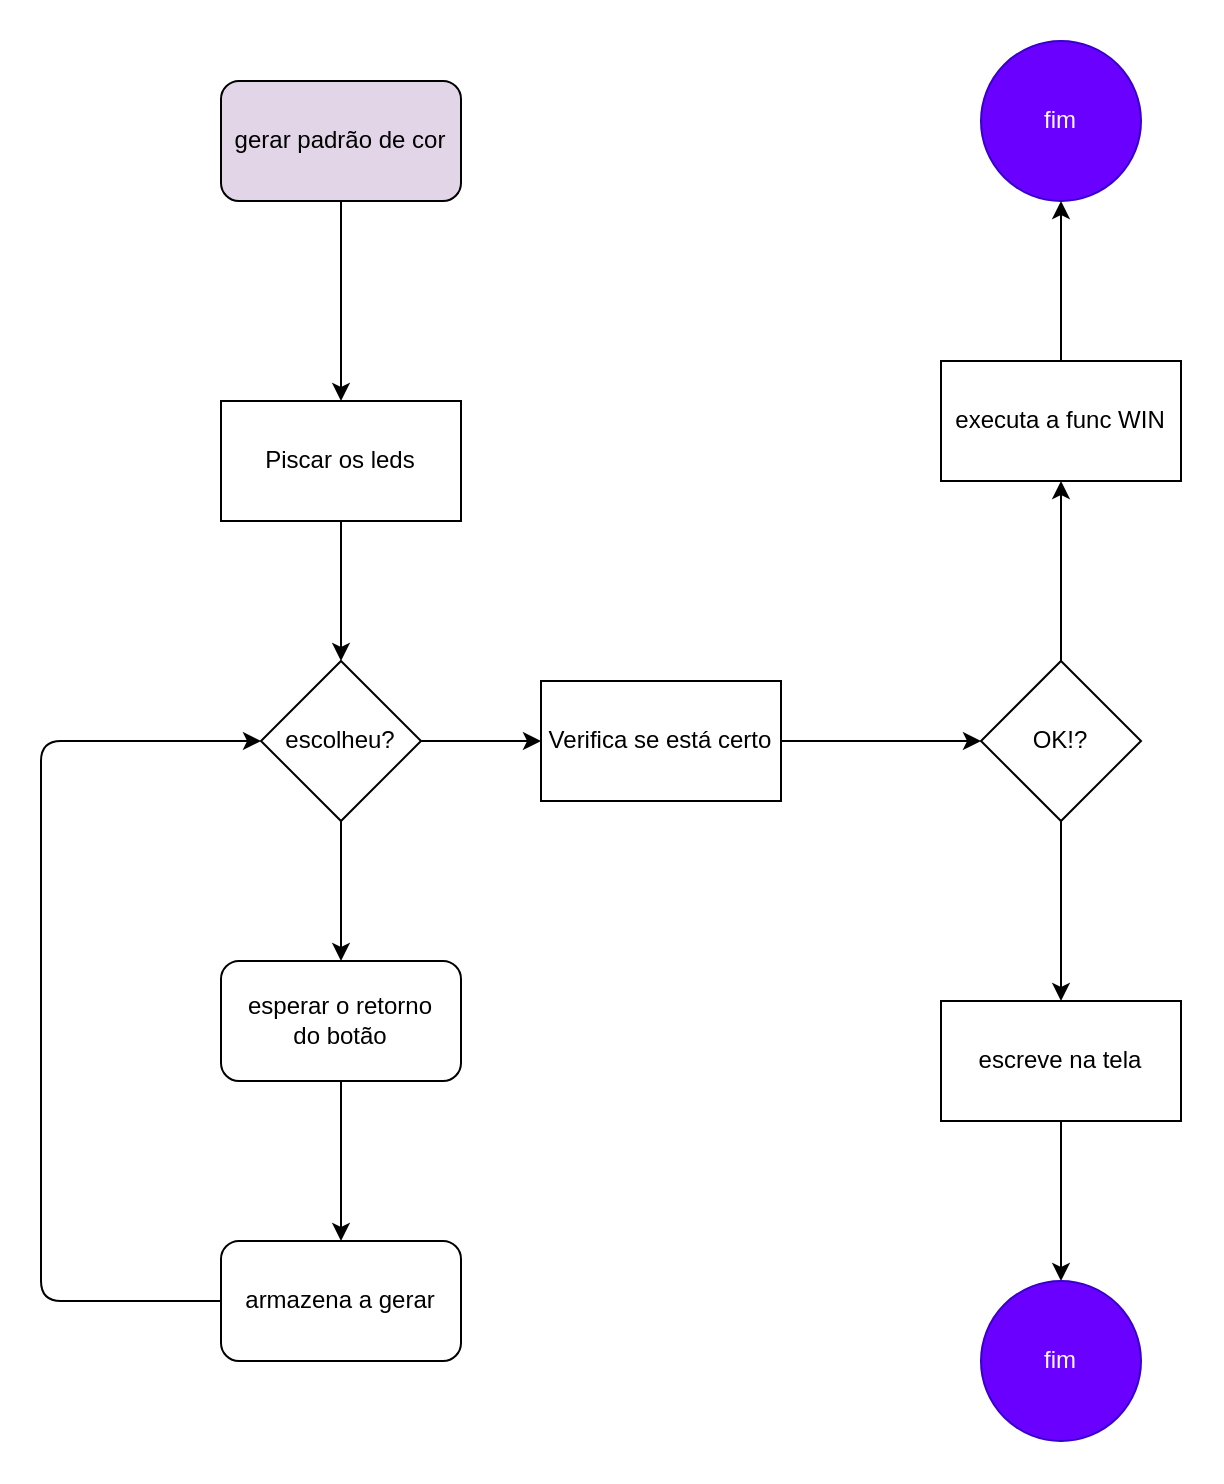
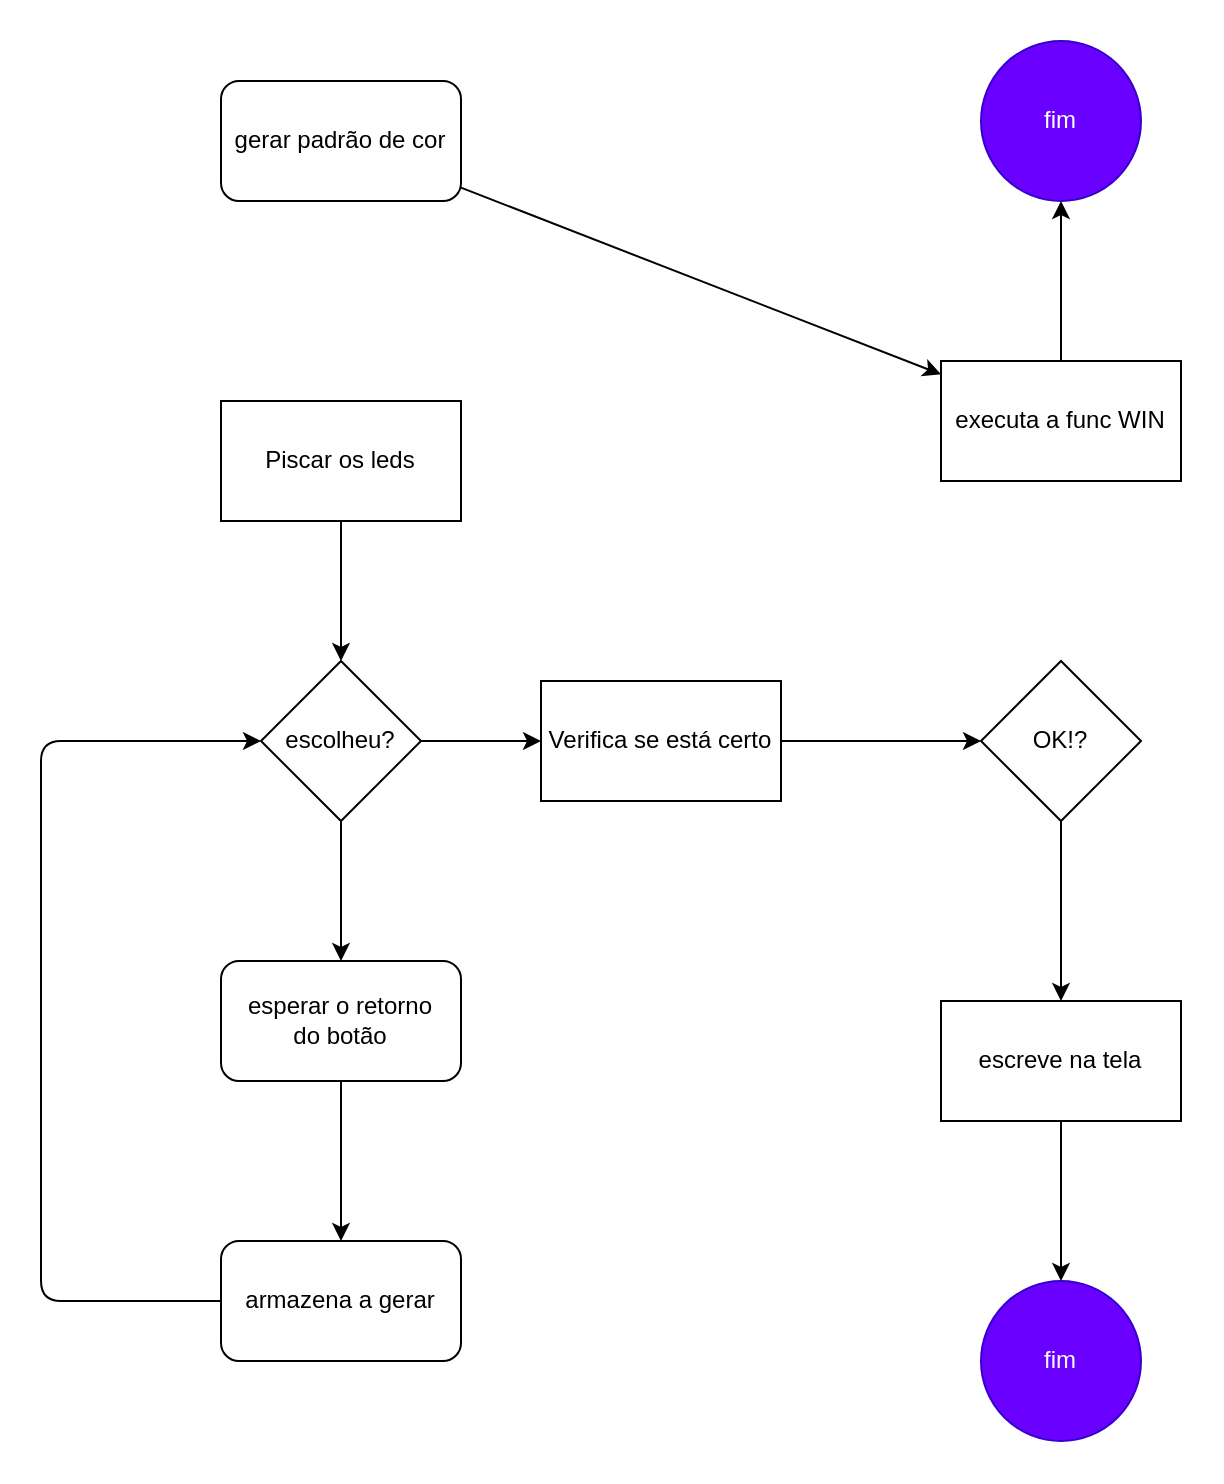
(341, 141) -> (341, 141)
(341, 294) -> (695, 279)
(1061, 578) -> none
